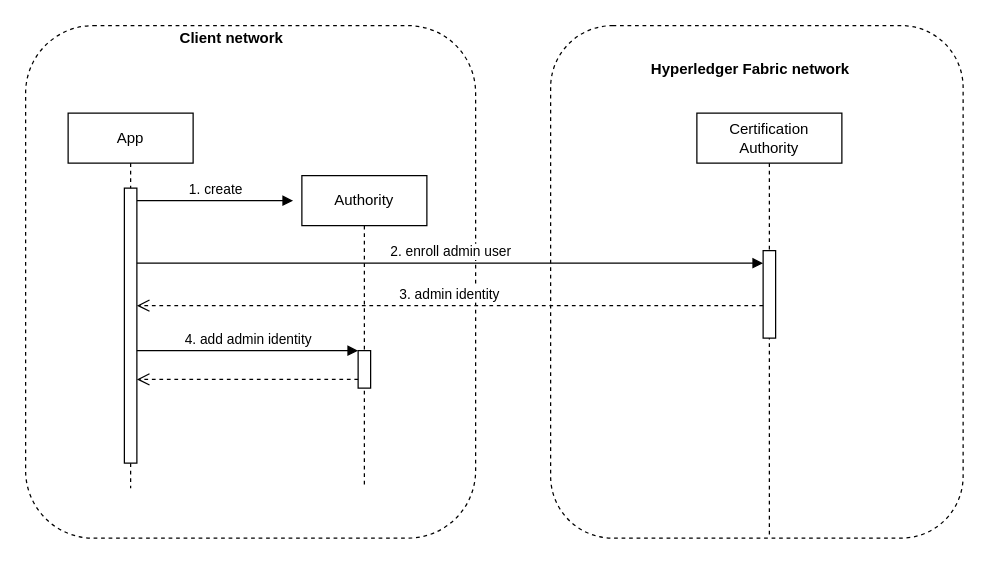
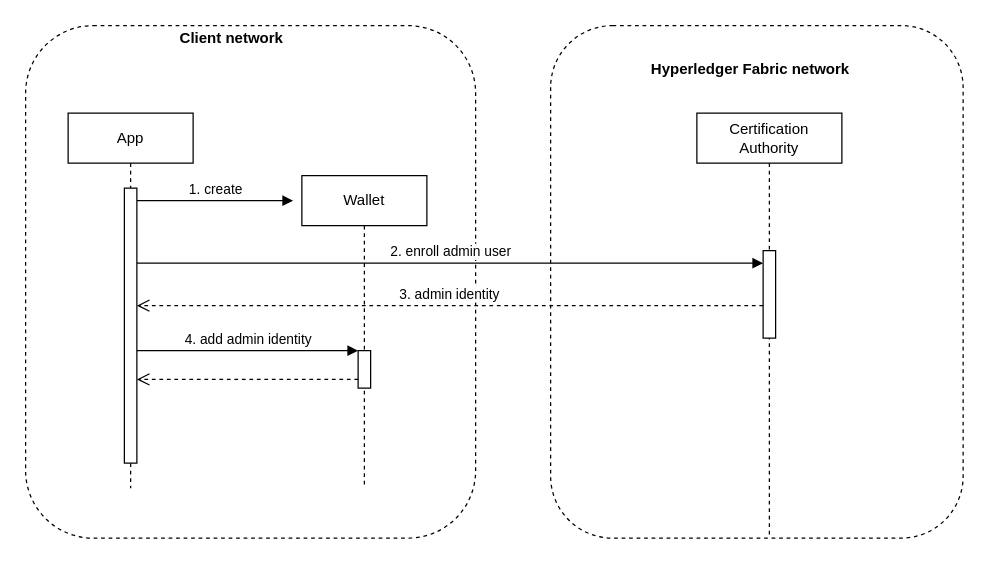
(364, 201) -> (364, 201)
